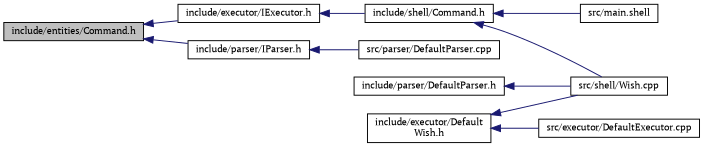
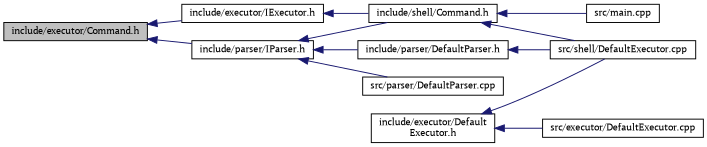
(619, 13) -> (623, 13)
none -> (348, 31)
(74, 32) -> (76, 32)
none -> (341, 50)
(619, 86) -> (623, 50)
(429, 128) -> (433, 128)
